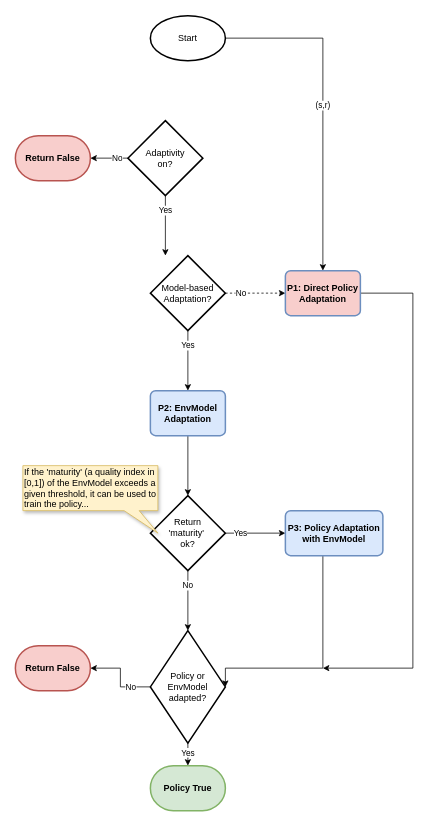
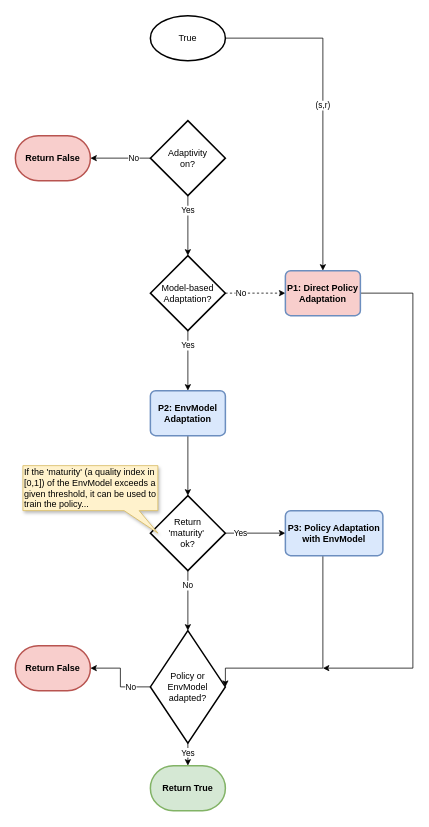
(188, 38) -> (188, 38)
(165, 158) -> (188, 158)
(188, 788) -> (188, 788)
